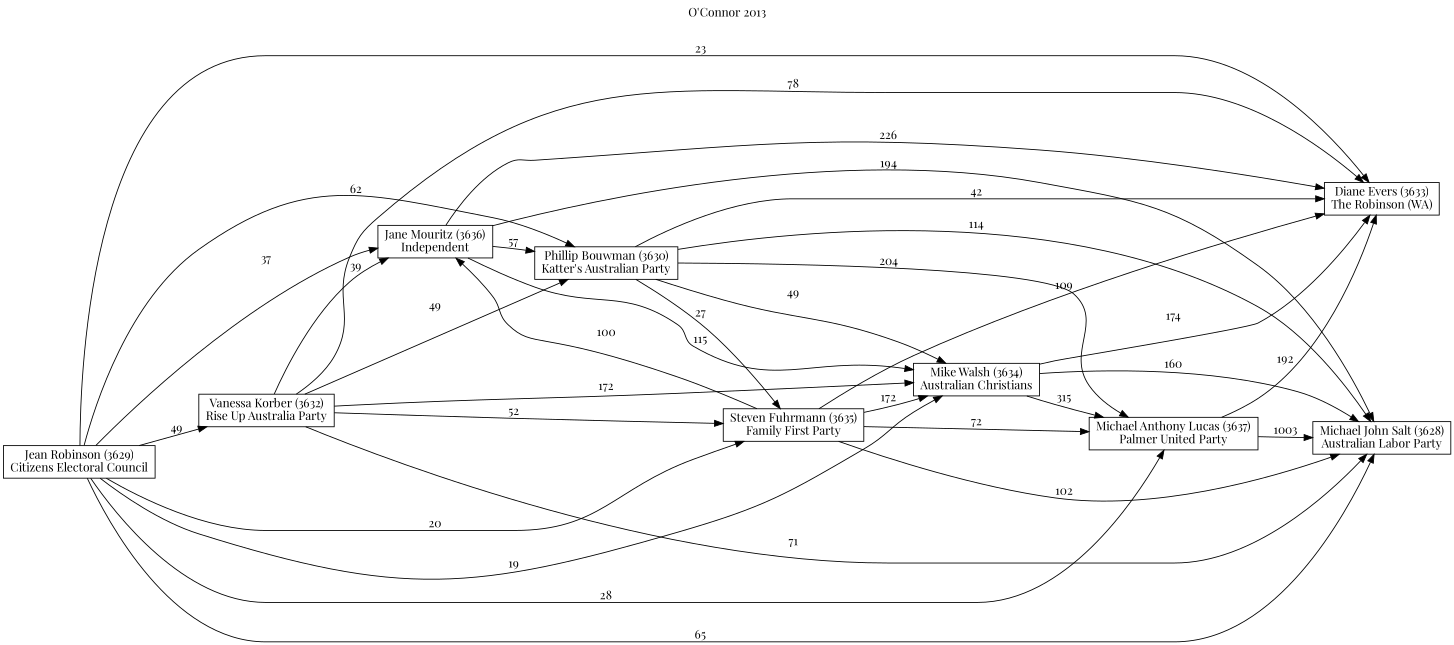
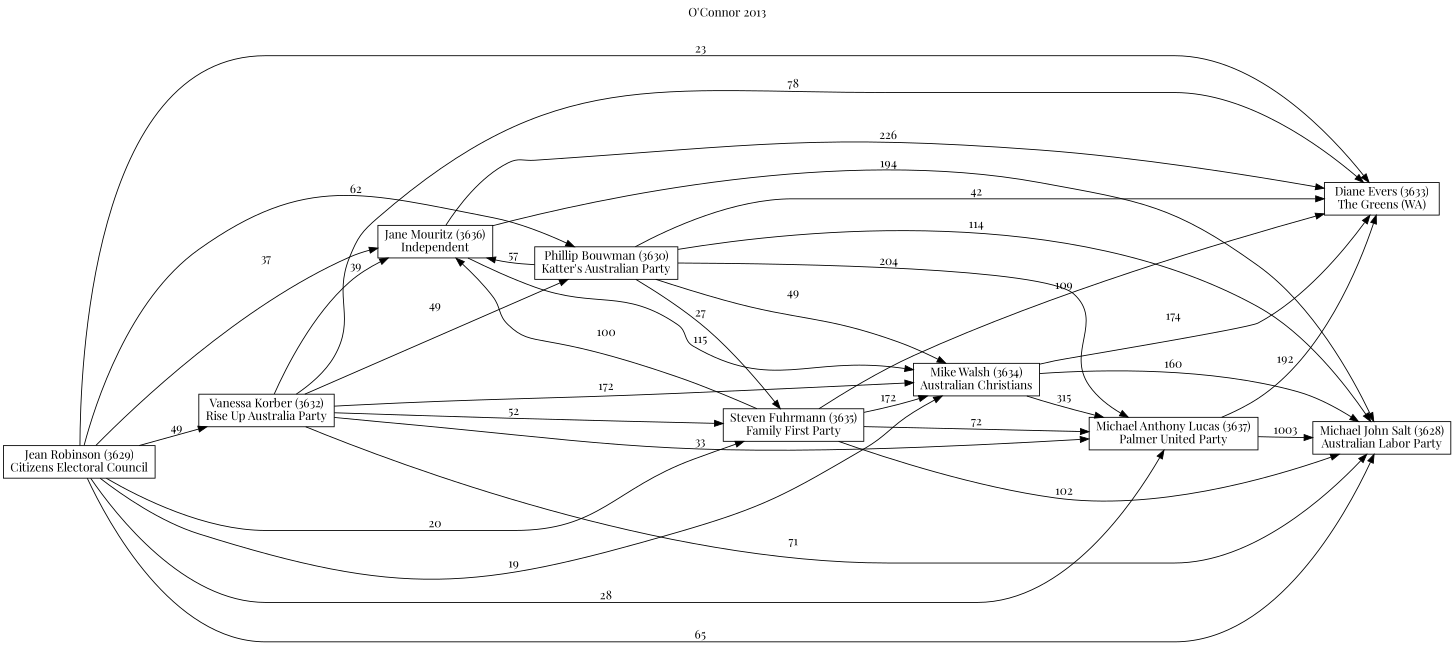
(1382, 199) -> (1382, 199)
(509, 248) -> (515, 263)
none -> (688, 448)
